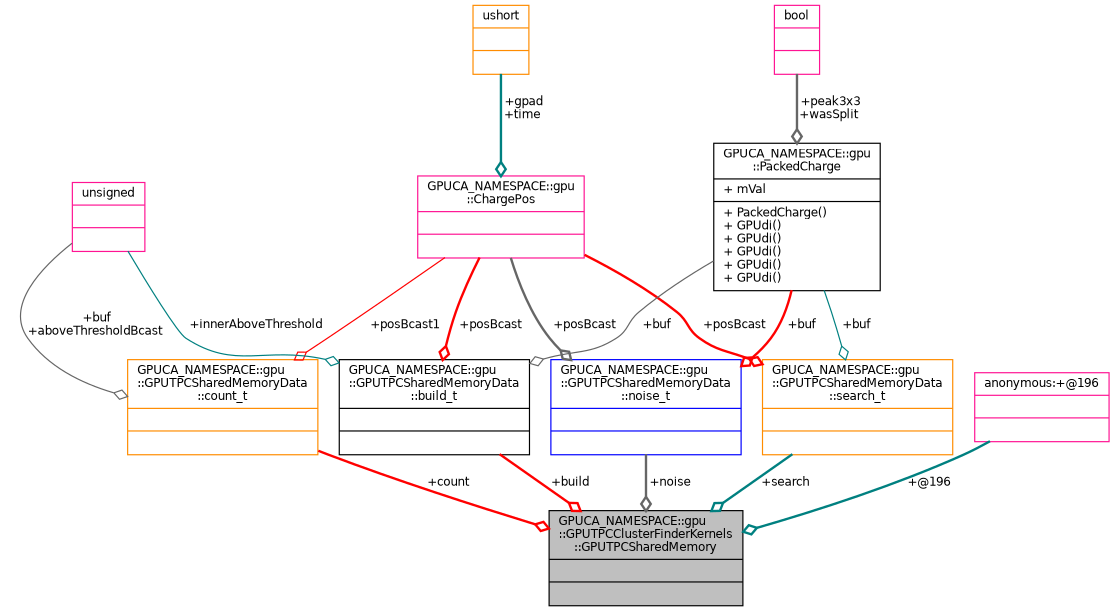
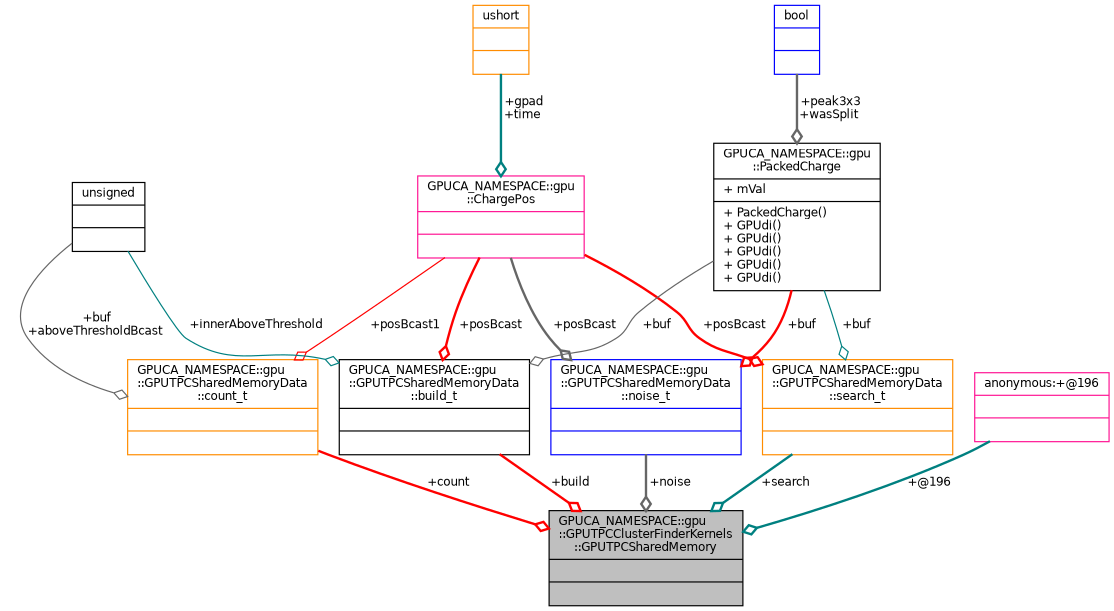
(797, 40) -> (797, 40)
(109, 217) -> (109, 217)
